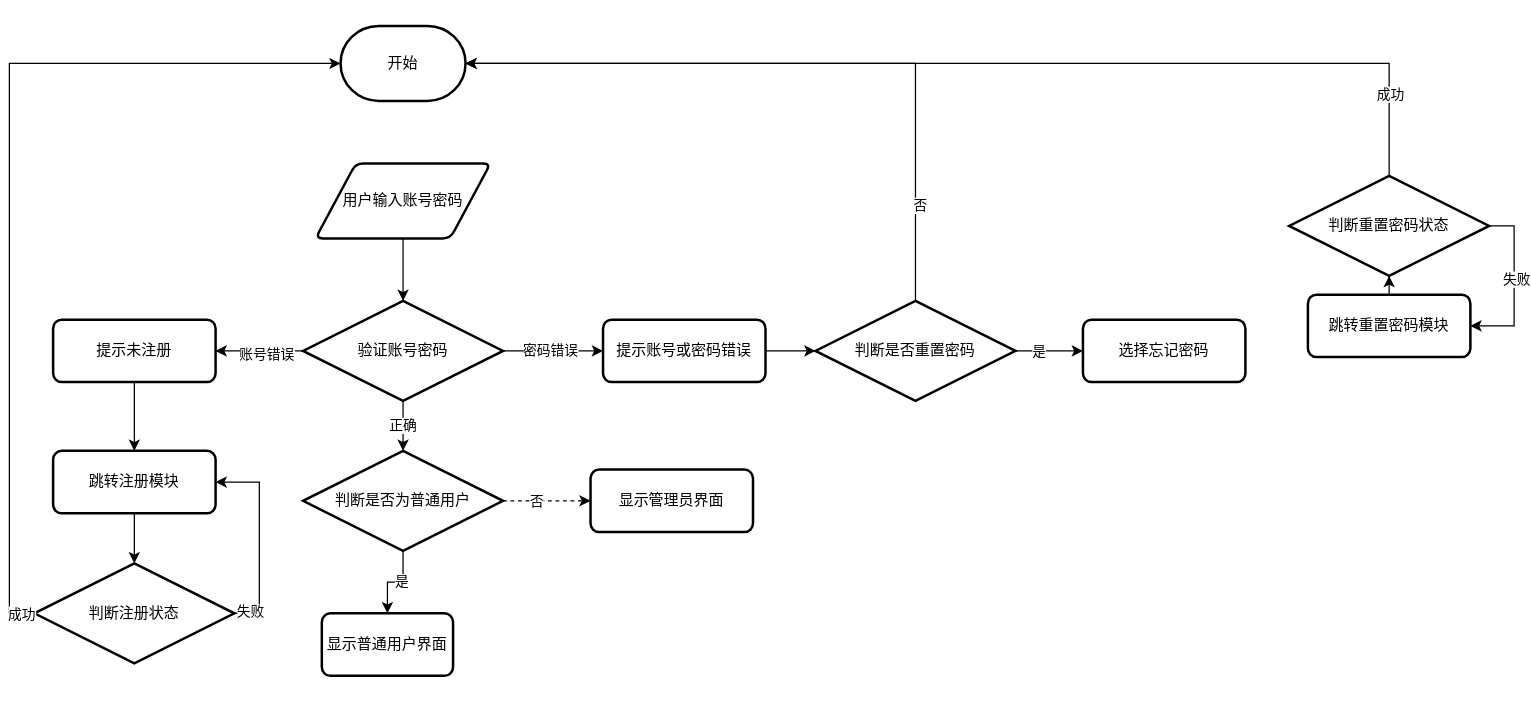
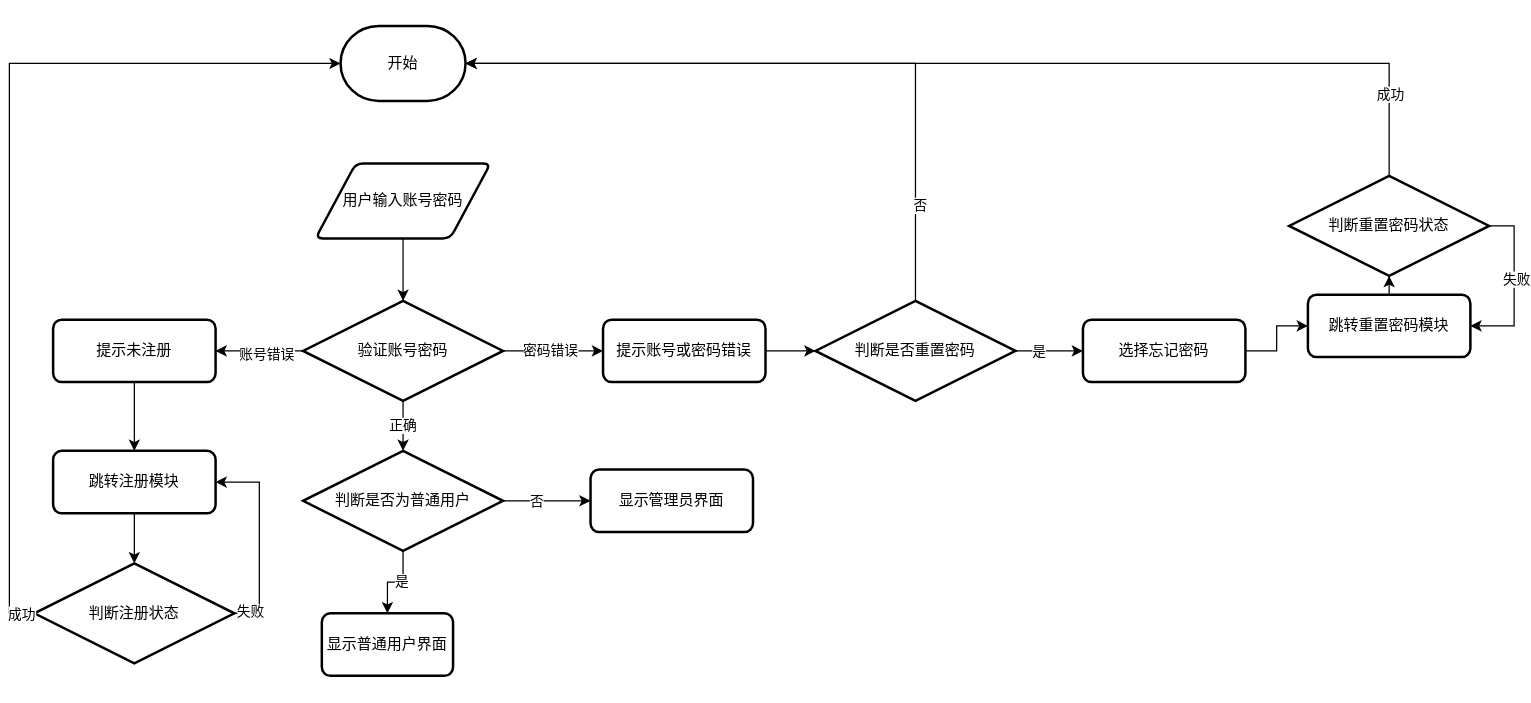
none -> (1277, 343)
(561, 501) -> (561, 501)
